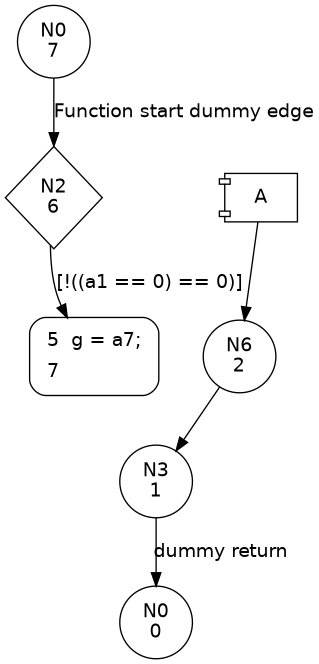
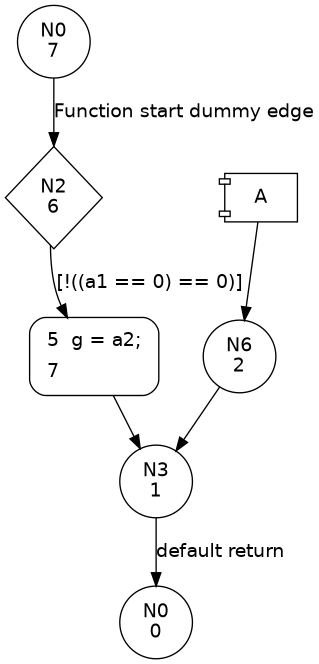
(106, 340) -> (106, 340)
none -> (124, 416)
(221, 552) -> (221, 552)
